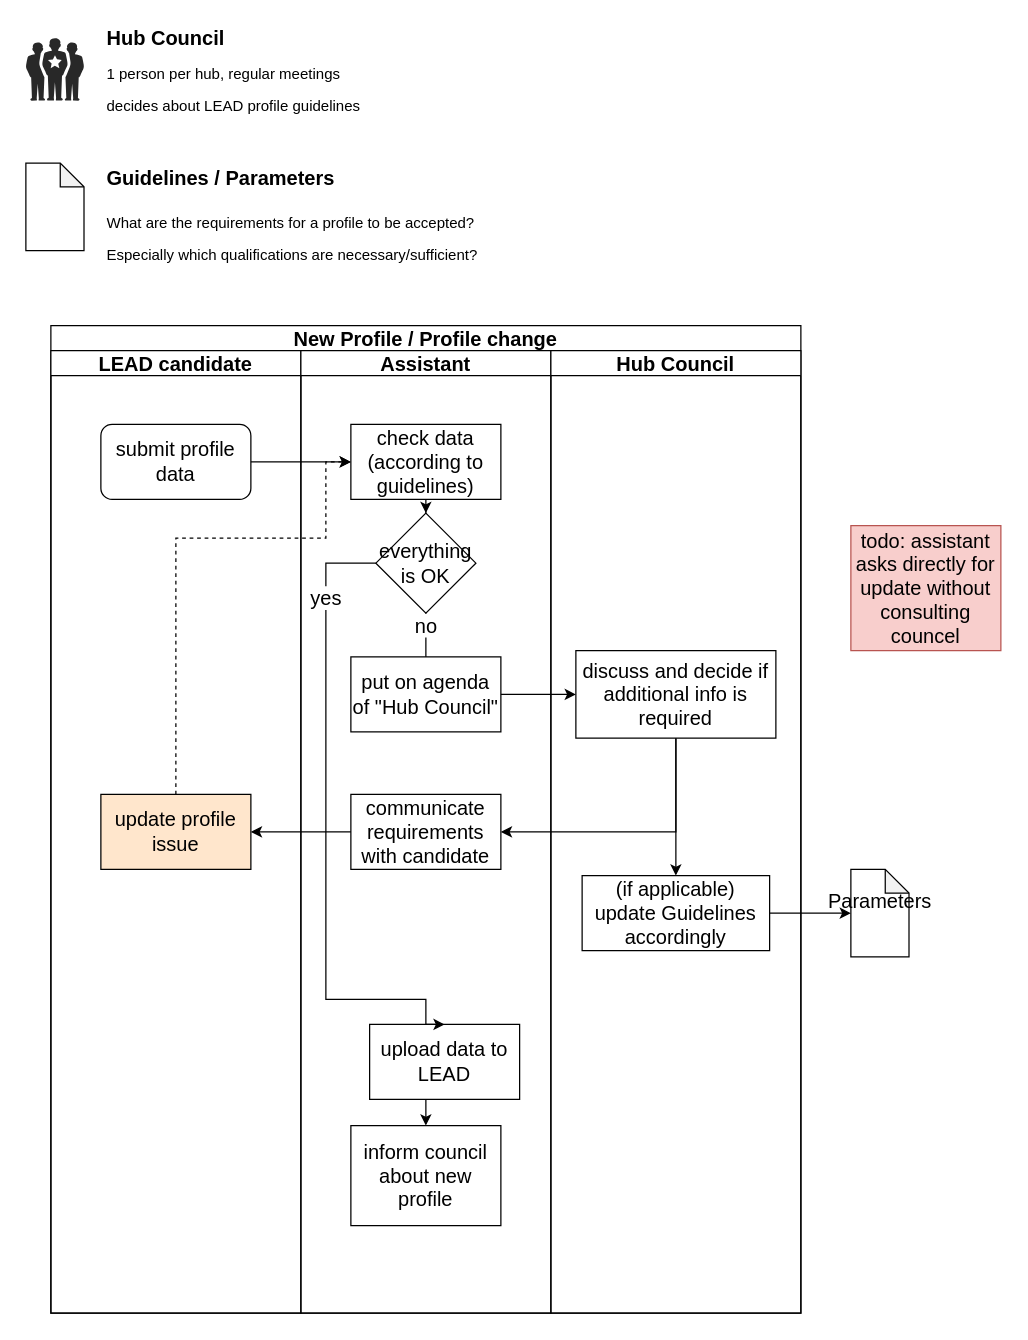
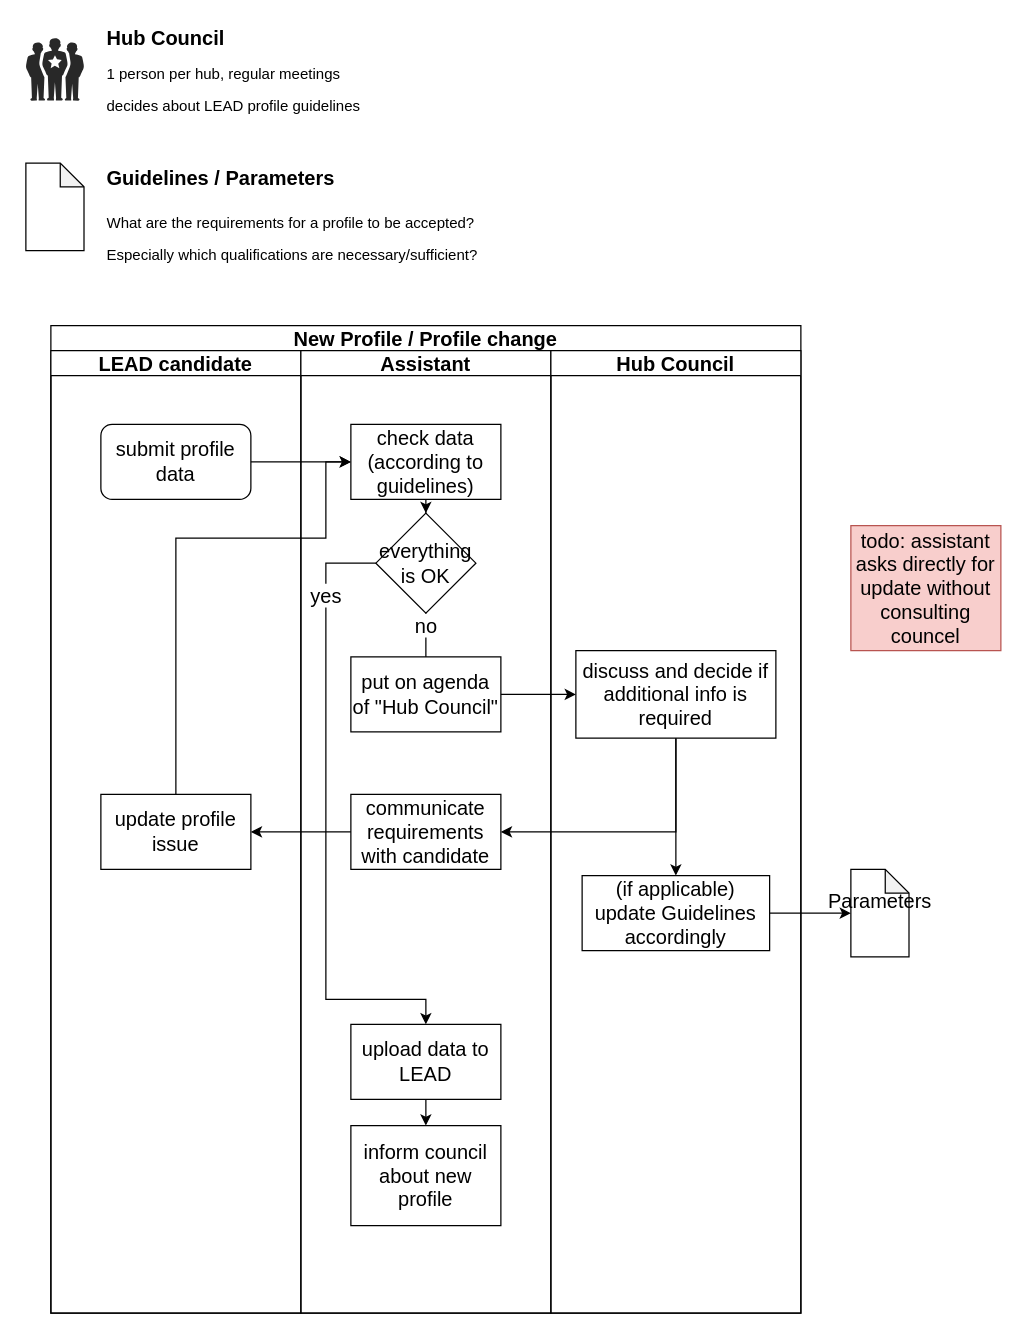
(176, 553) -> (176, 553)
(176, 832) -> (176, 832)
(444, 1062) -> (426, 1062)
